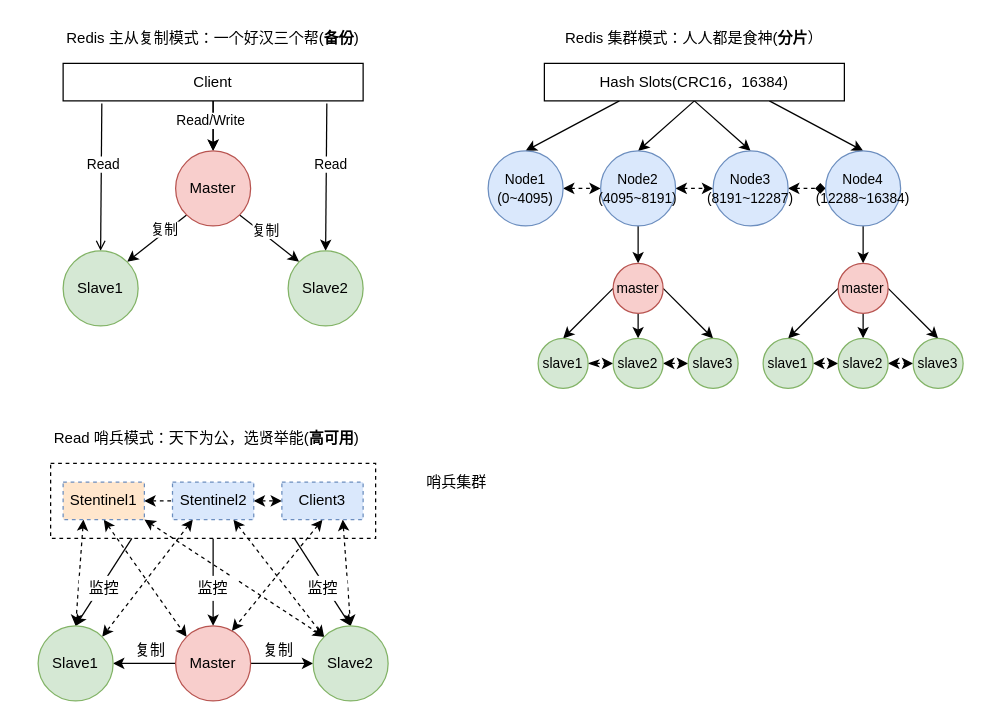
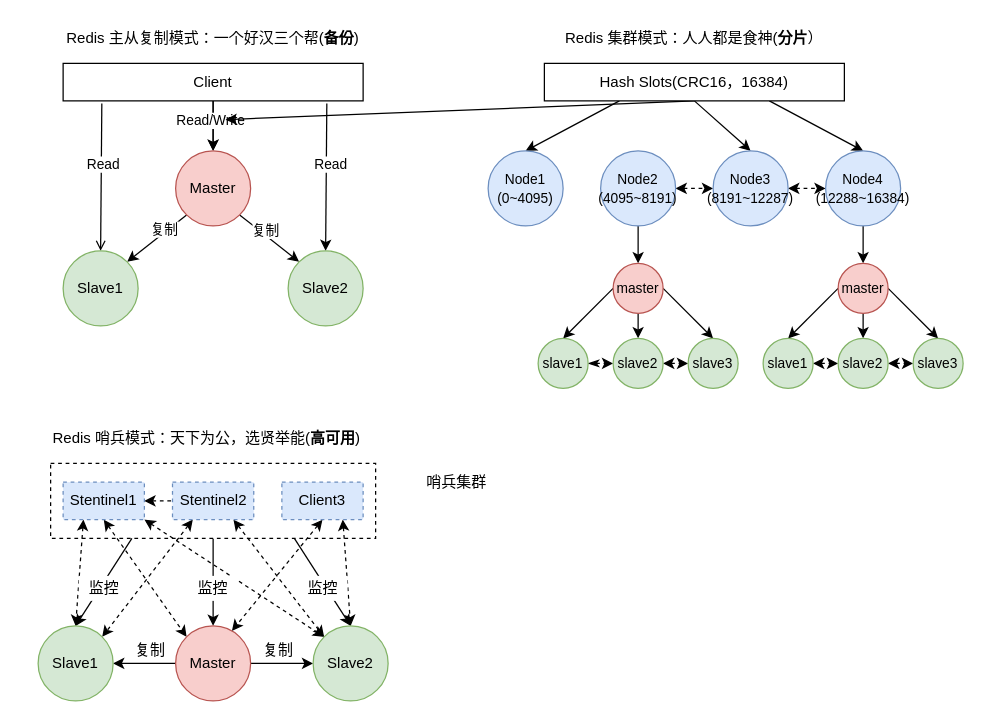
(669, 123) -> (420, 112)
(581, 188) -> none
(814, 188) -> (815, 188)
(207, 438) -> (207, 438)
(104, 501) -> (104, 501)
(268, 501) -> none
